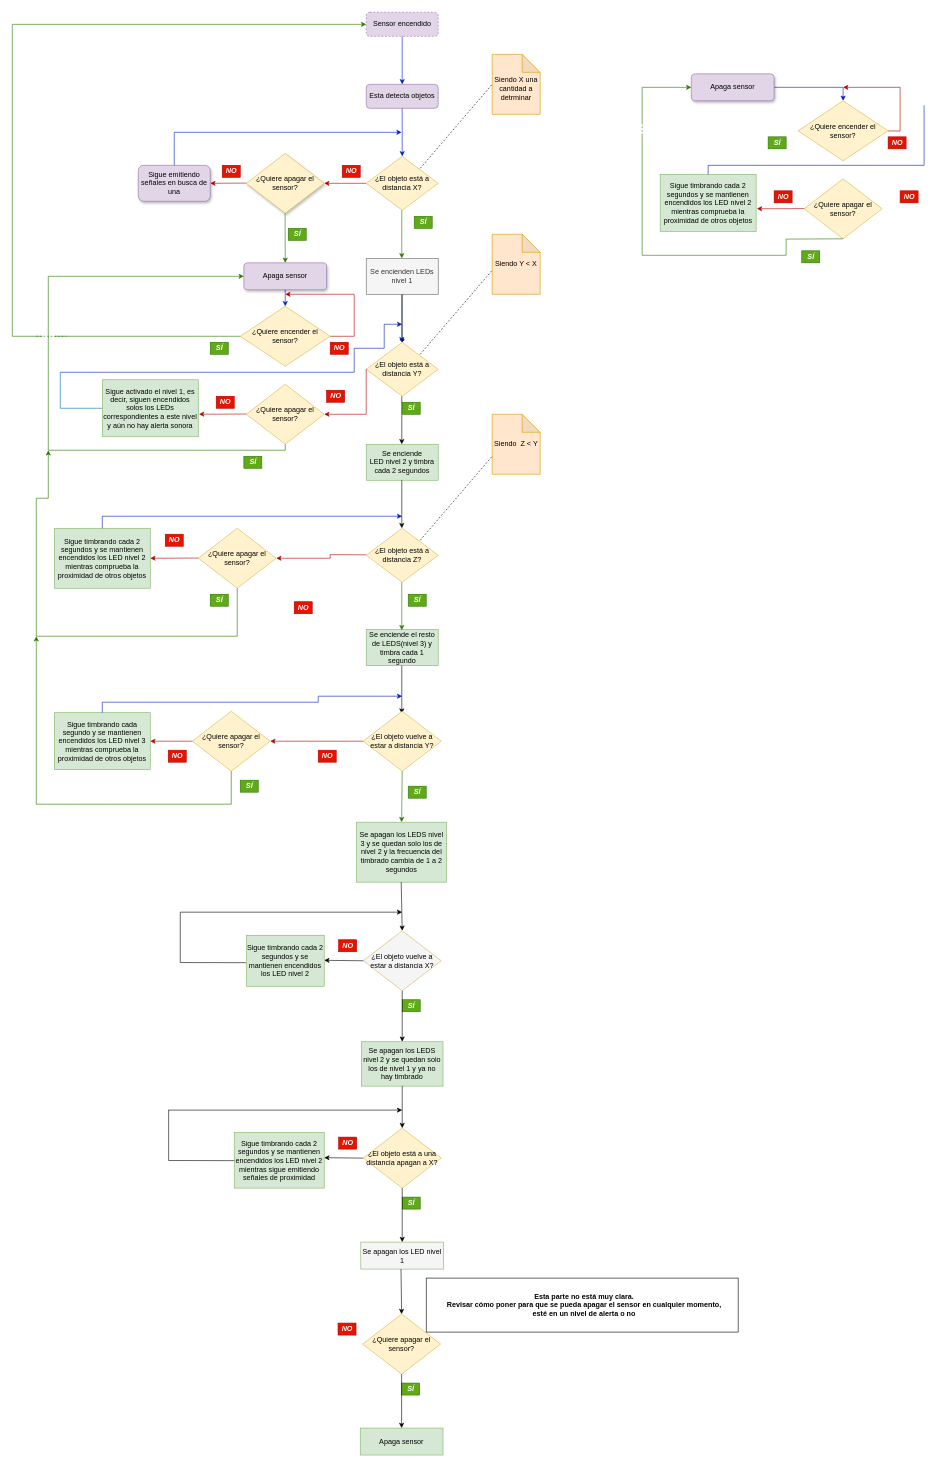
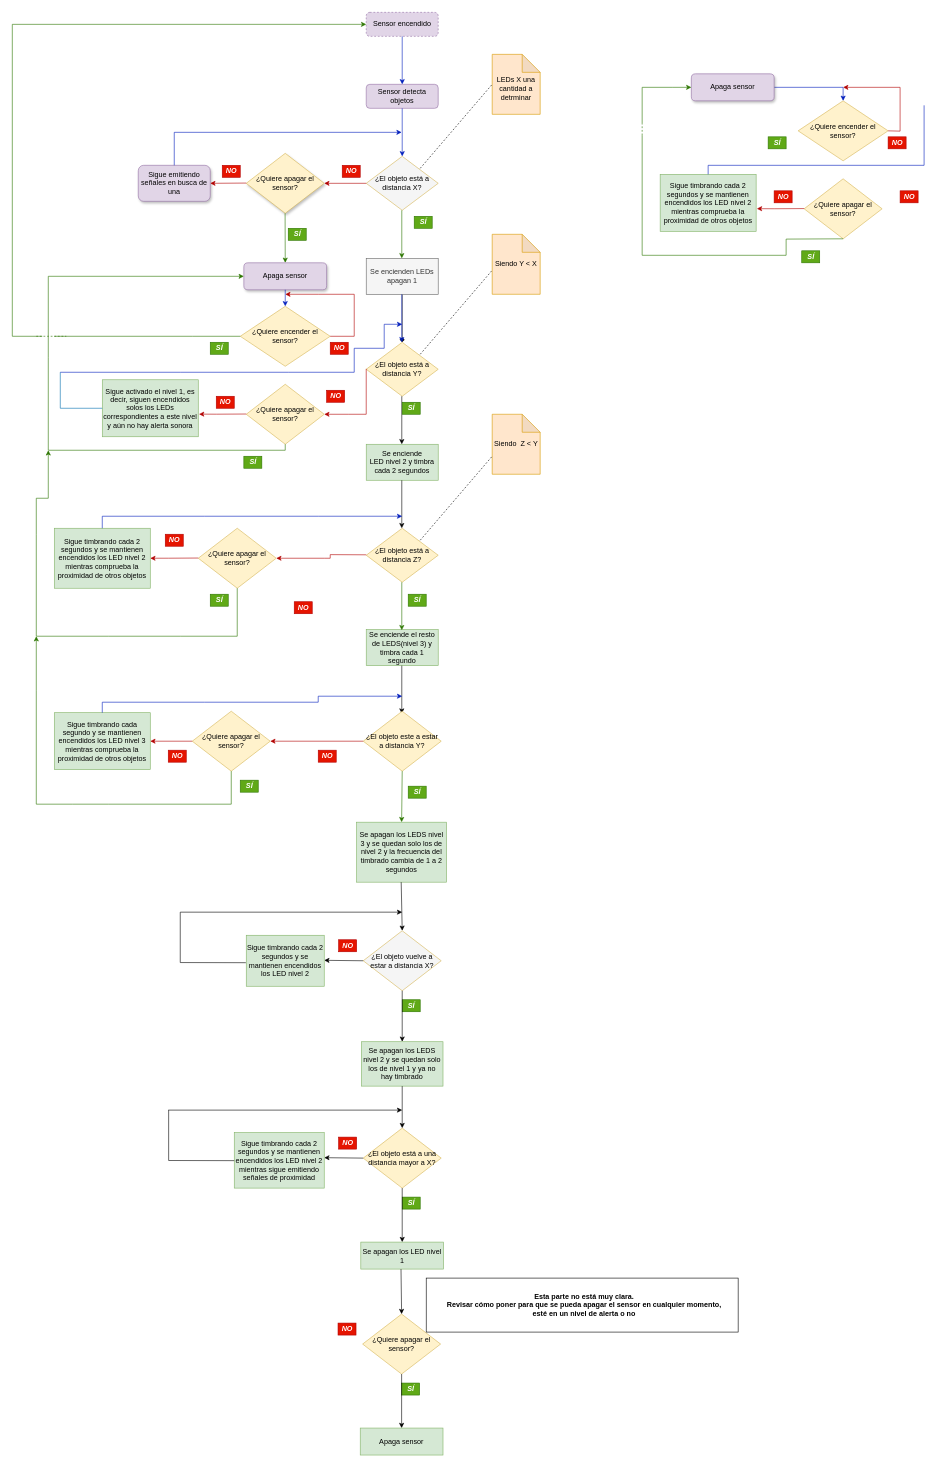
(516, 84) -> (516, 84)
(402, 96) -> (402, 96)
(402, 183) -> (402, 183)
(402, 276) -> (402, 276)
(402, 741) -> (402, 741)
(402, 1158) -> (402, 1158)
(402, 1256) -> (402, 1256)
